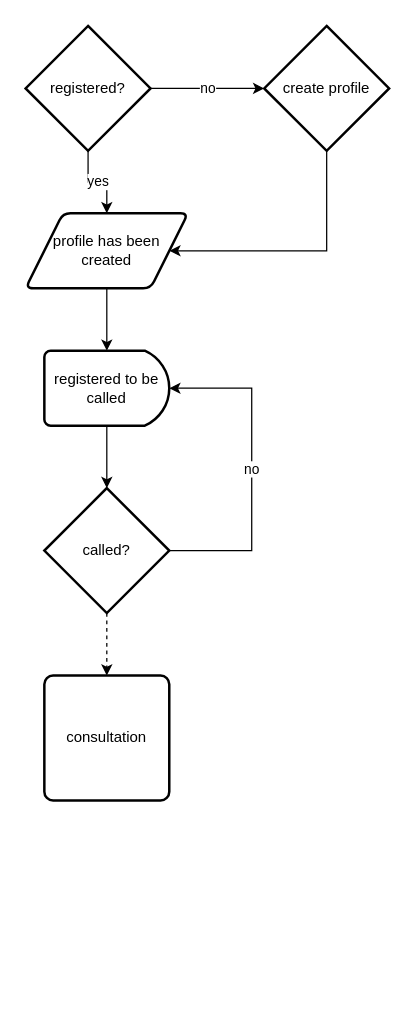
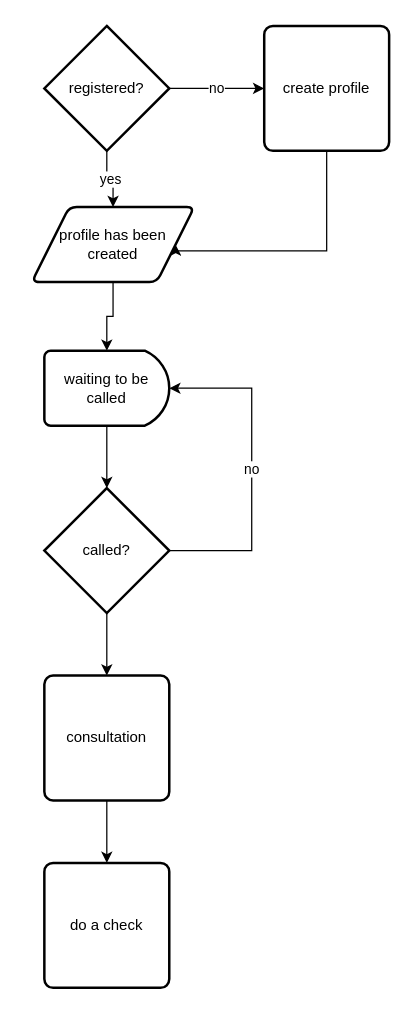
(88, 88) -> (107, 88)
(327, 88) -> (327, 88)
(107, 251) -> (113, 244)
(107, 388) -> (107, 388)
(107, 640) -> (107, 640)
none -> (107, 828)
none -> (107, 926)
